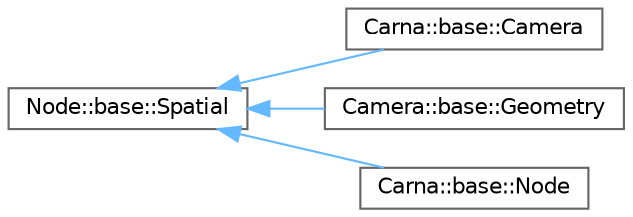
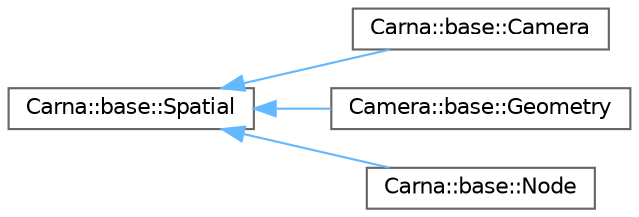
(128, 109) -> (131, 109)
